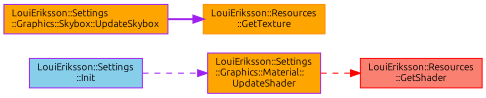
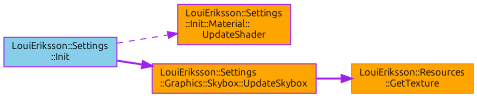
none -> (130, 63)
(264, 73) -> (234, 25)
(421, 73) -> none
